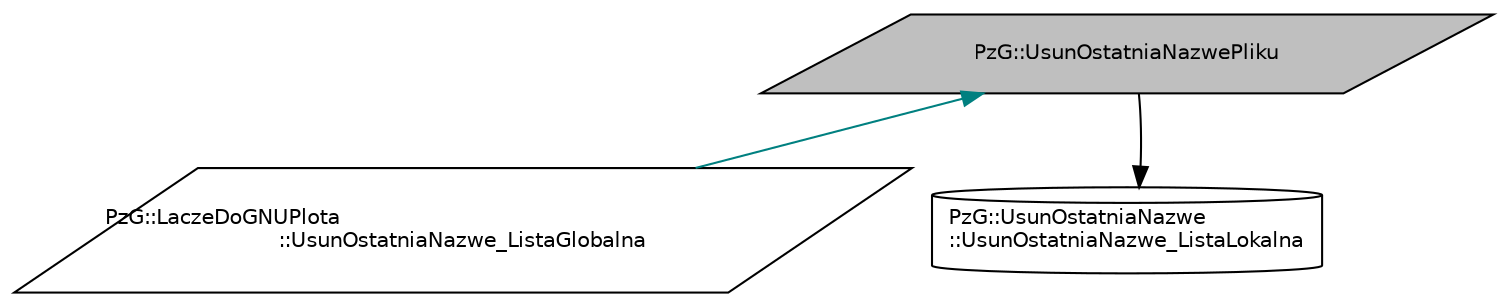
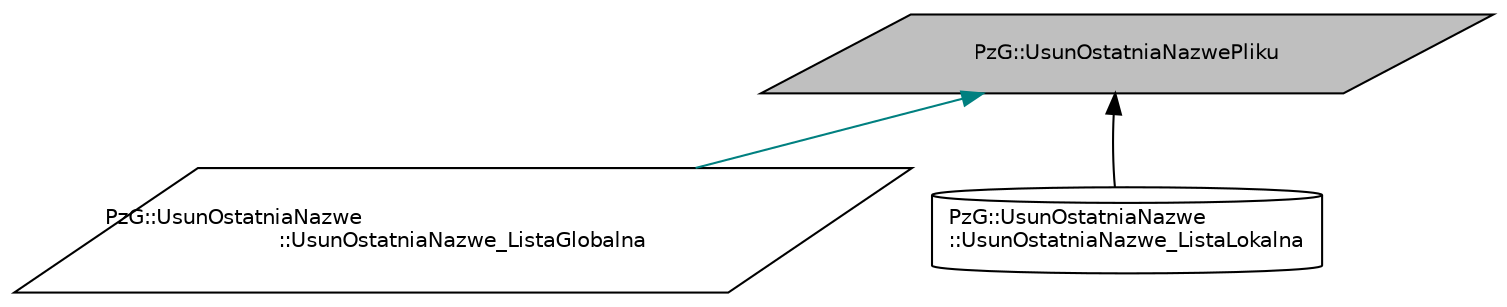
(1141, 130) -> (1113, 151)
(463, 230) -> (463, 230)
